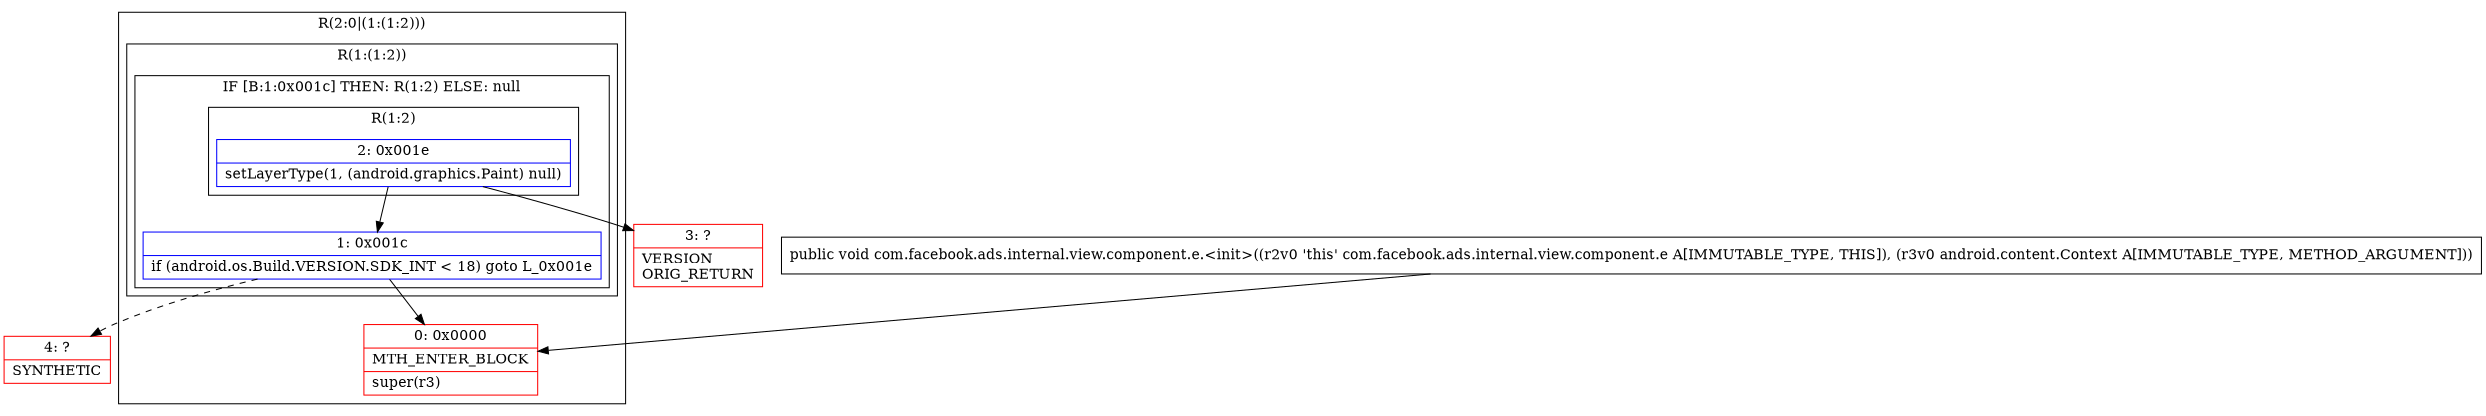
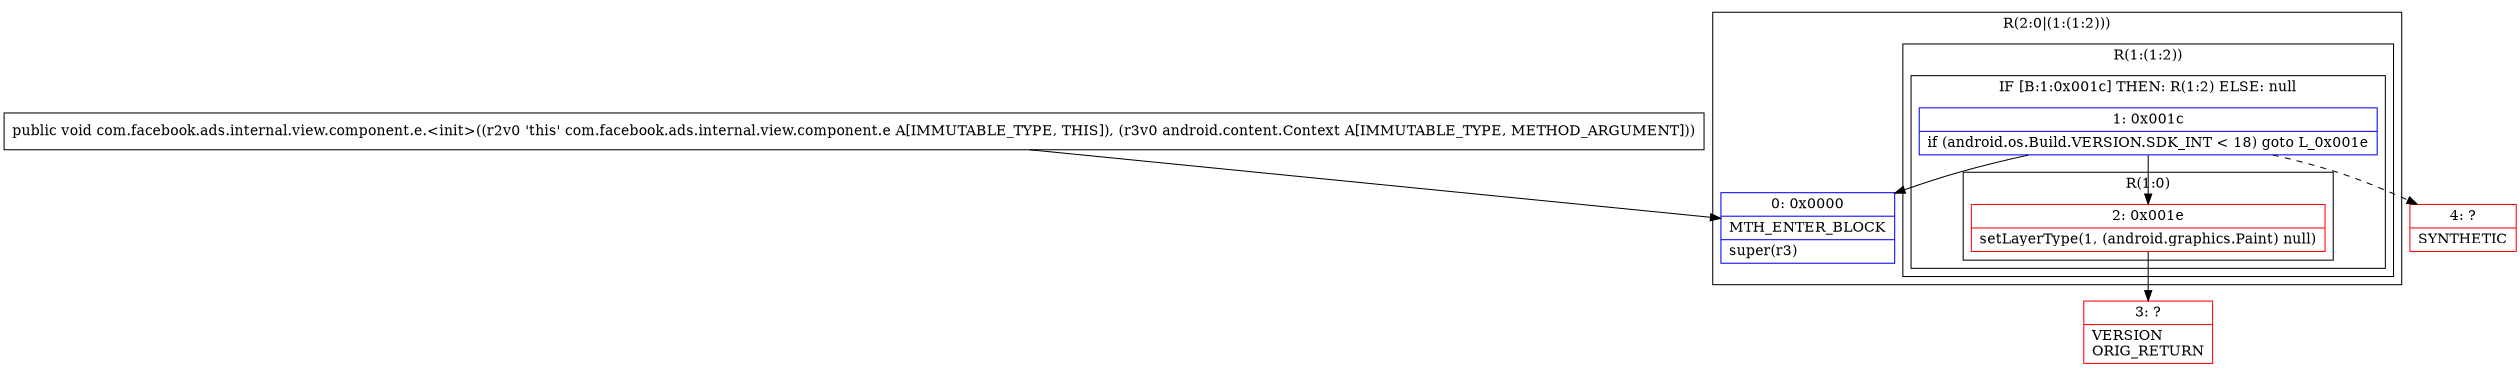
(394, 119) -> (2148, 184)
(394, 163) -> (2148, 228)
(384, 204) -> (2148, 178)
(451, 360) -> (1808, 228)
